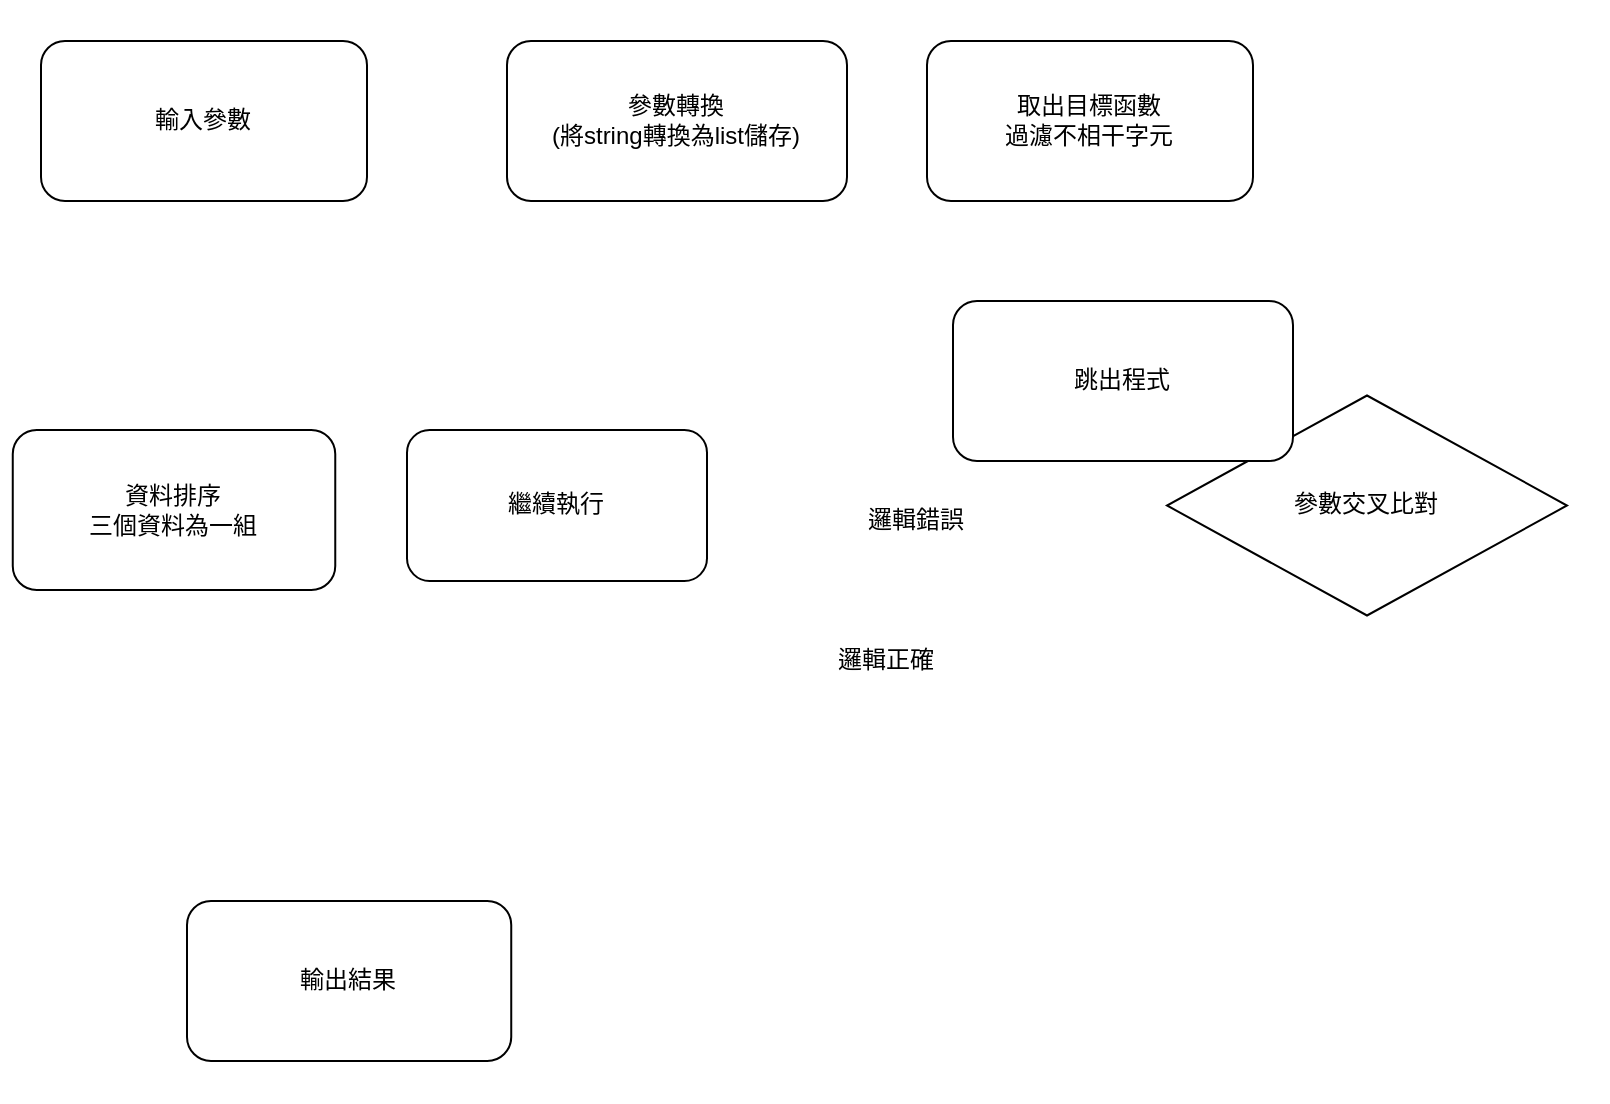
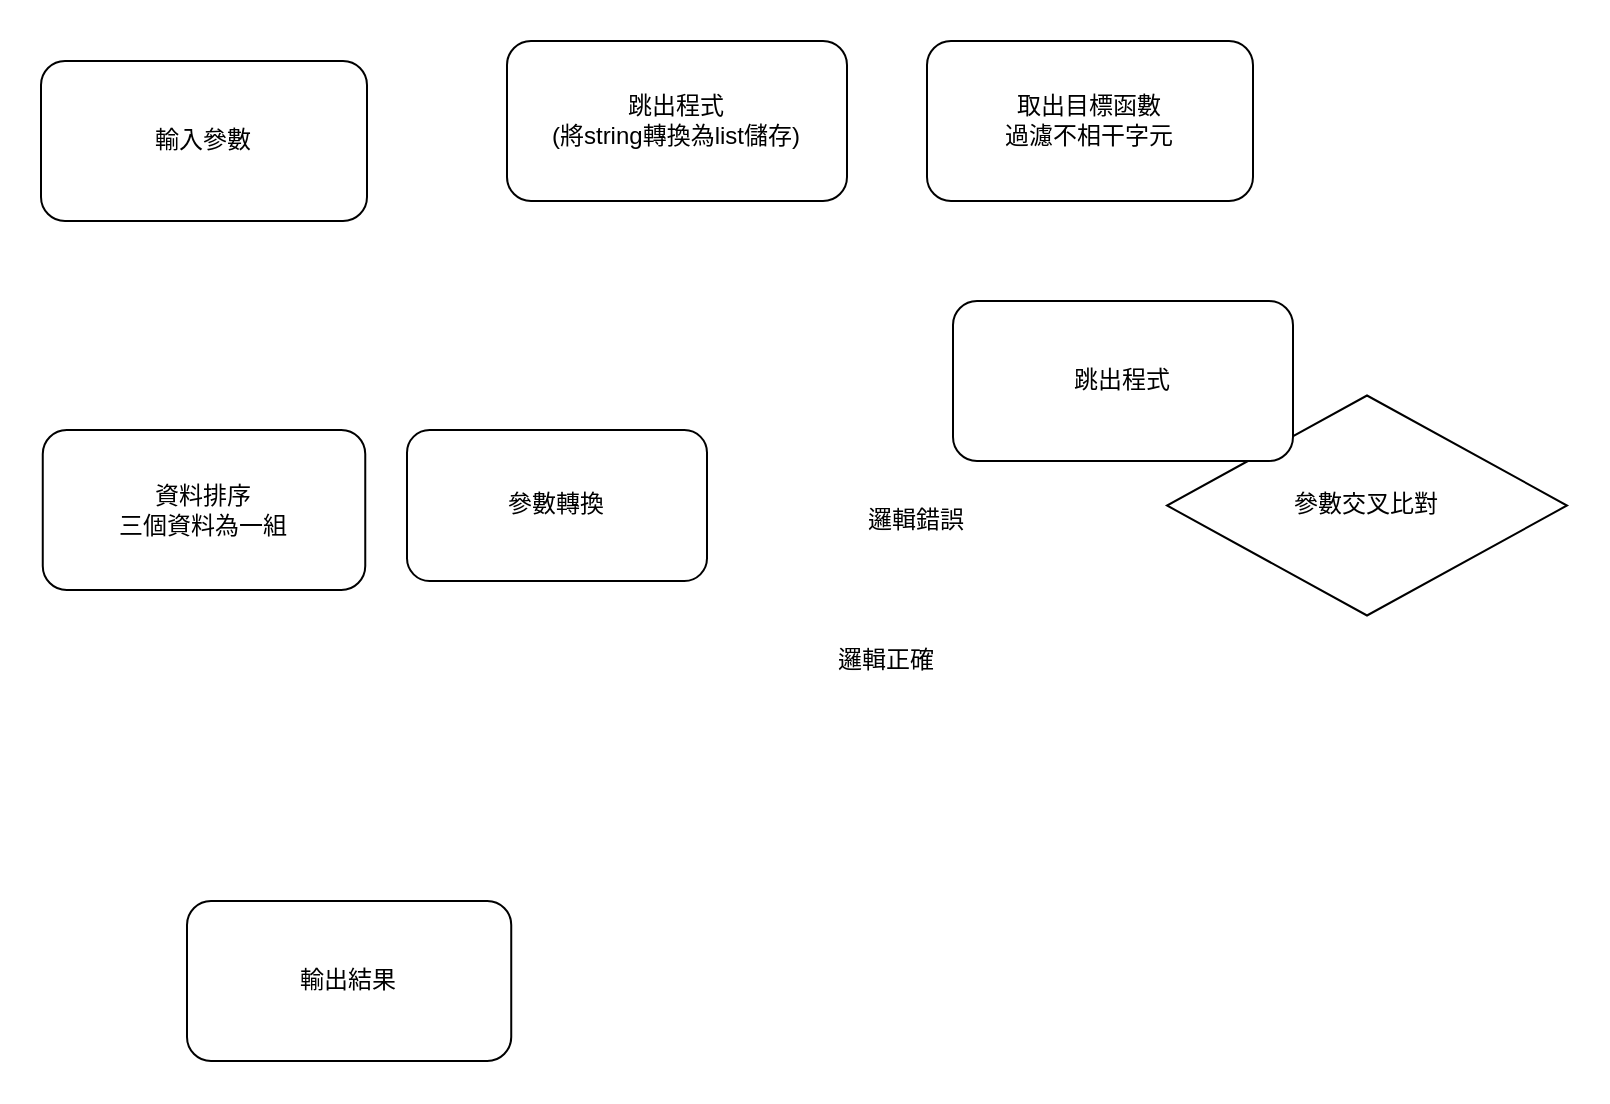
(204, 121) -> (204, 141)
(677, 121) -> (677, 121)
(557, 505) -> (557, 505)
(174, 510) -> (204, 510)
